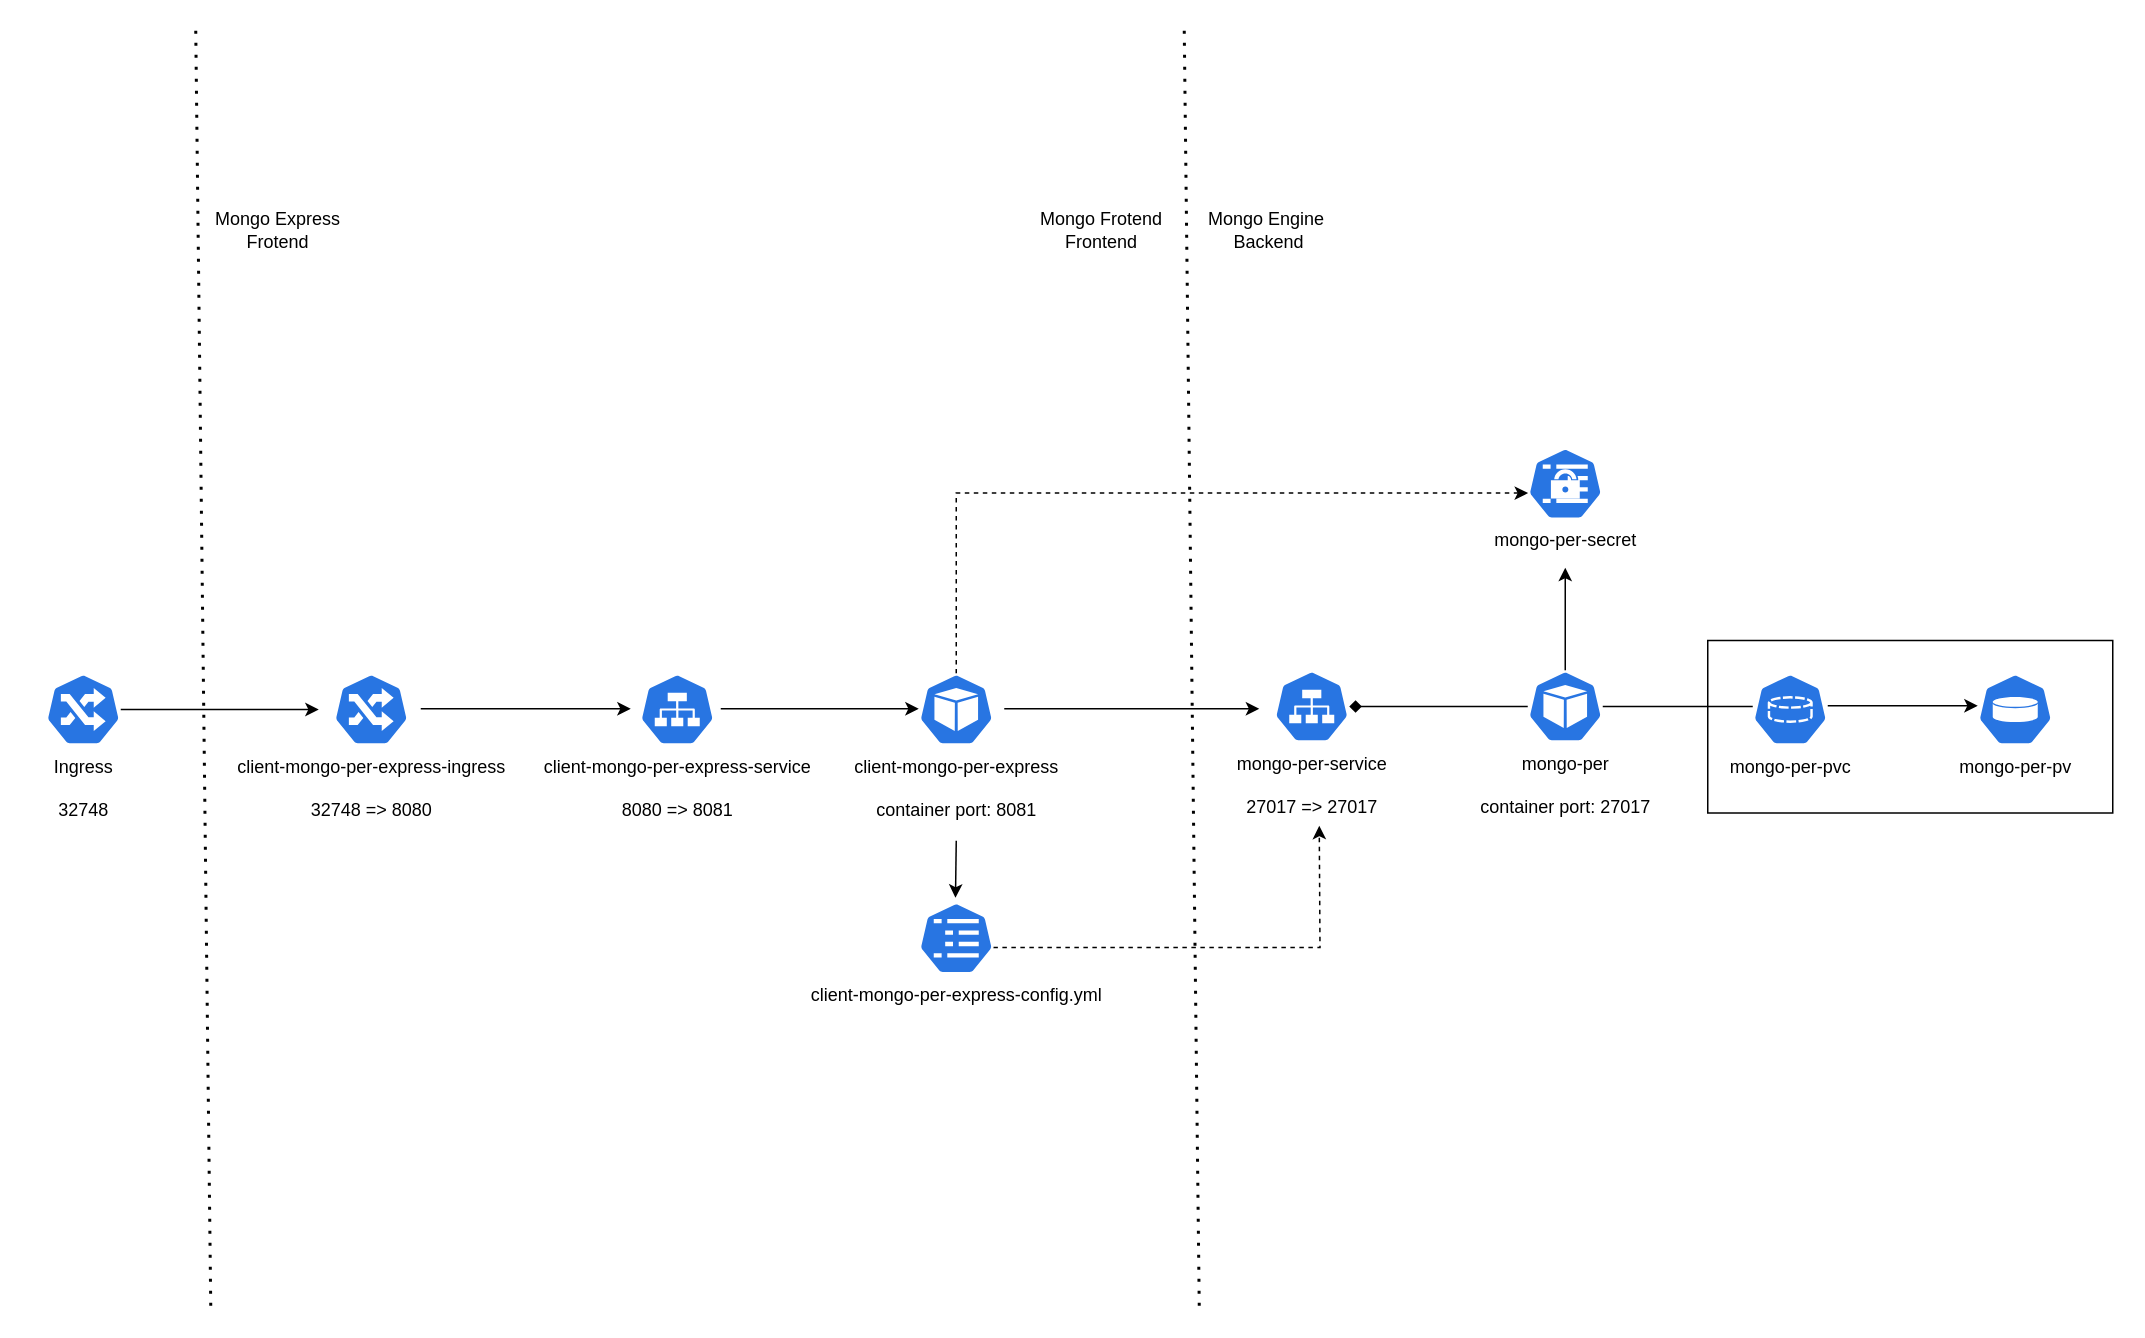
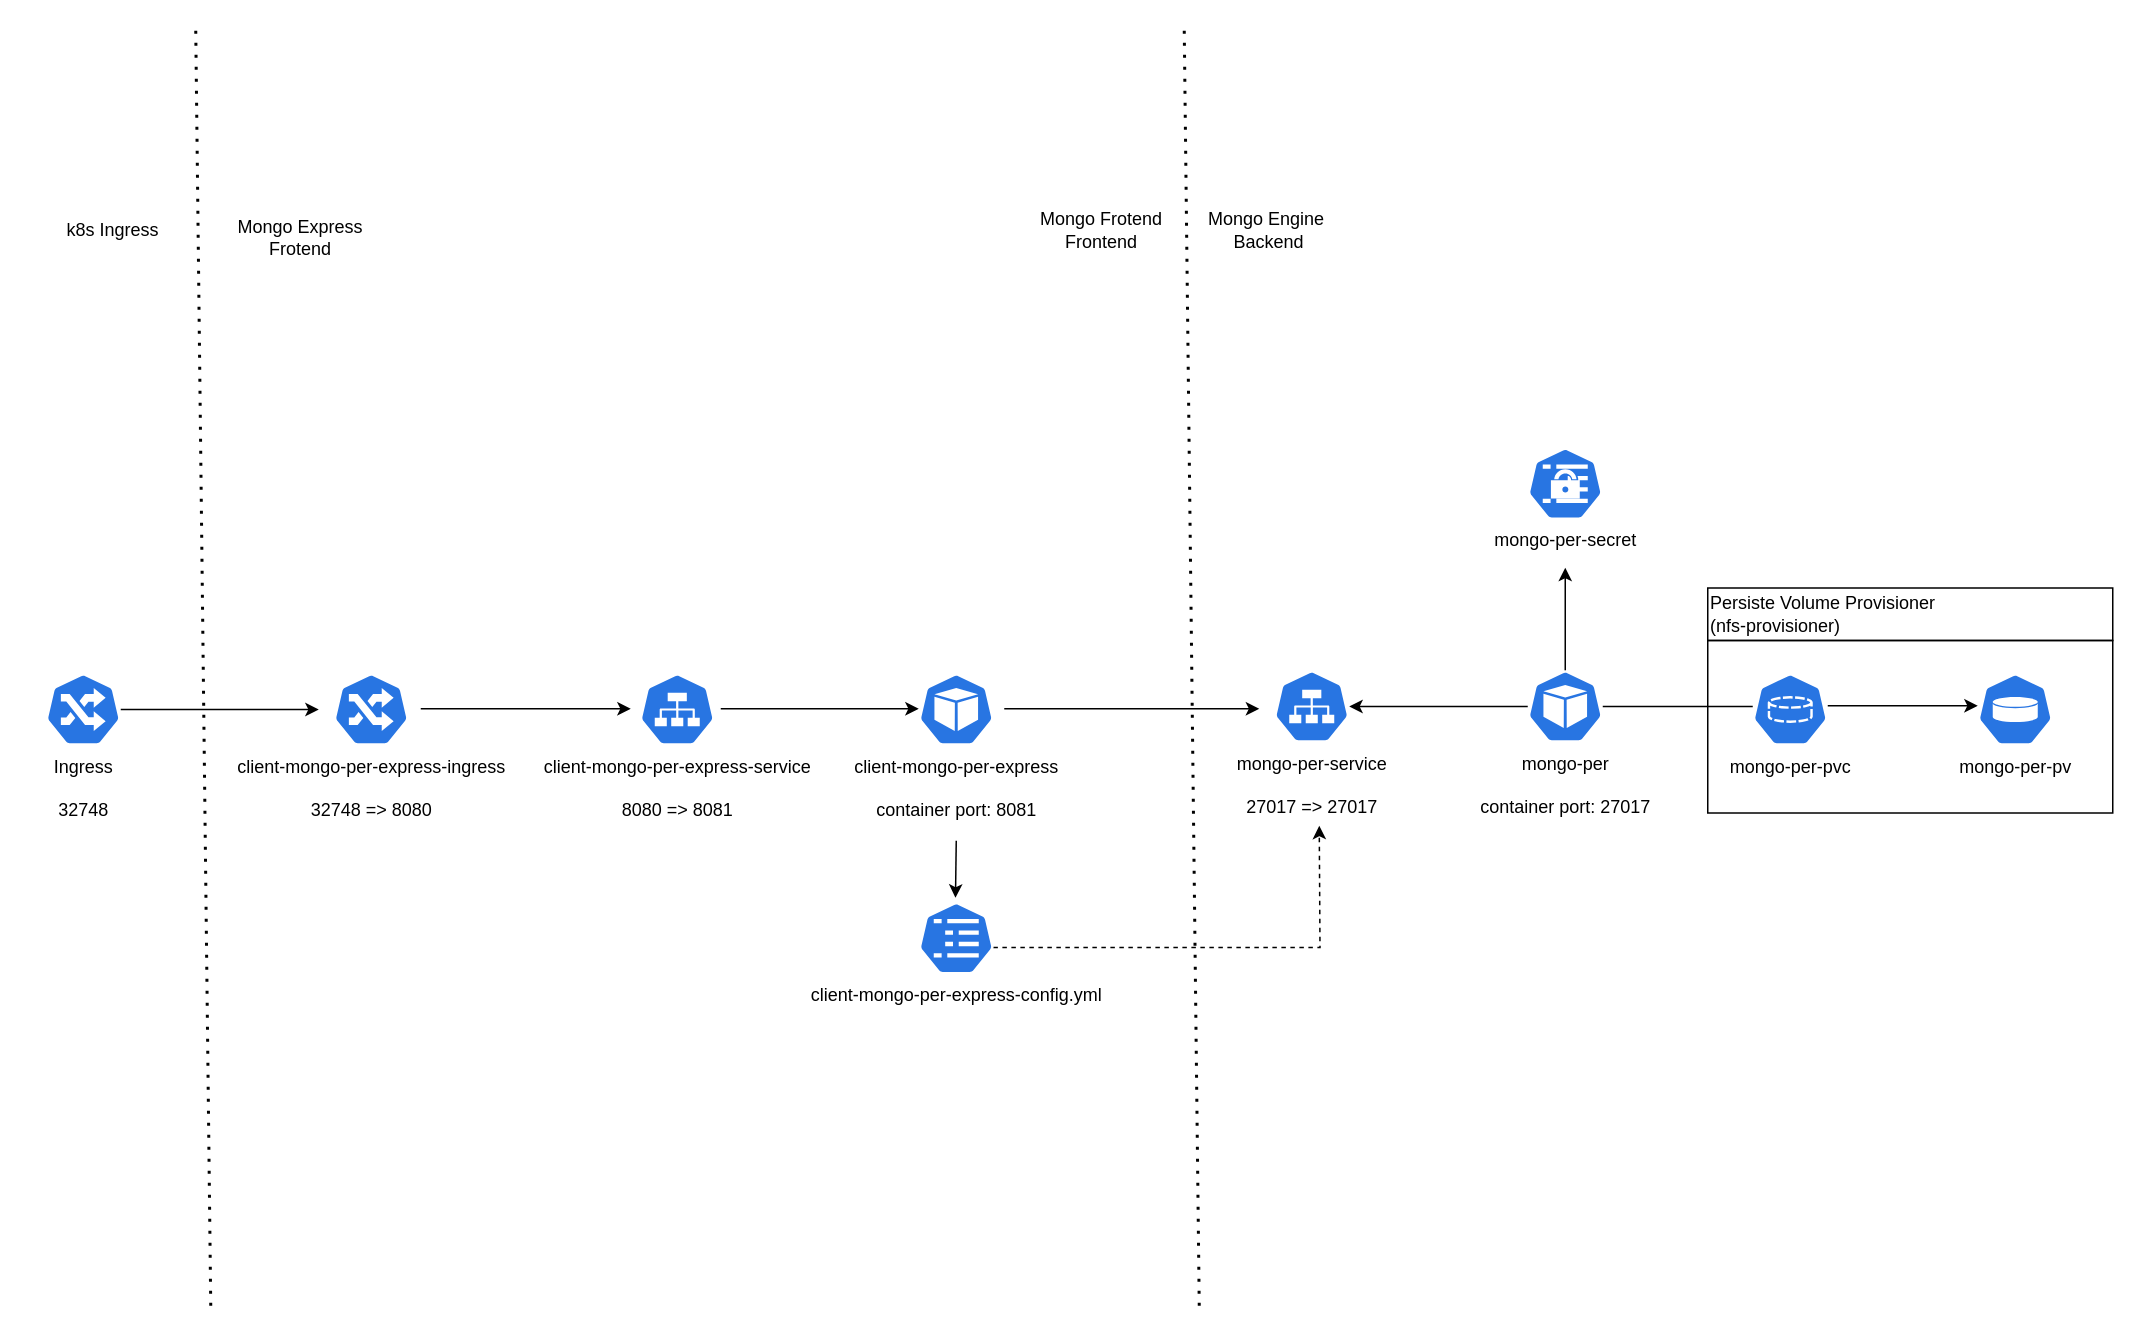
none -> (113, 230)
(278, 230) -> (301, 238)
(1147, 493) -> none
none -> (1910, 614)
(1362, 707) -> (1361, 707)
